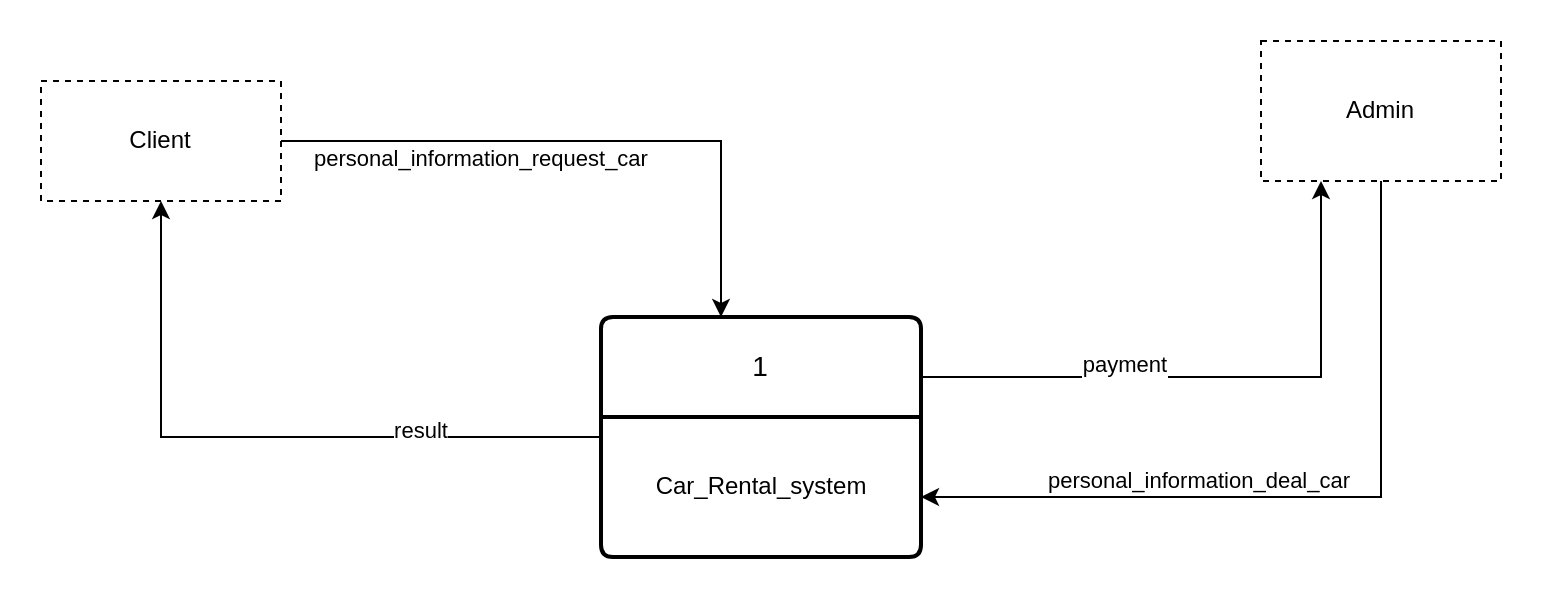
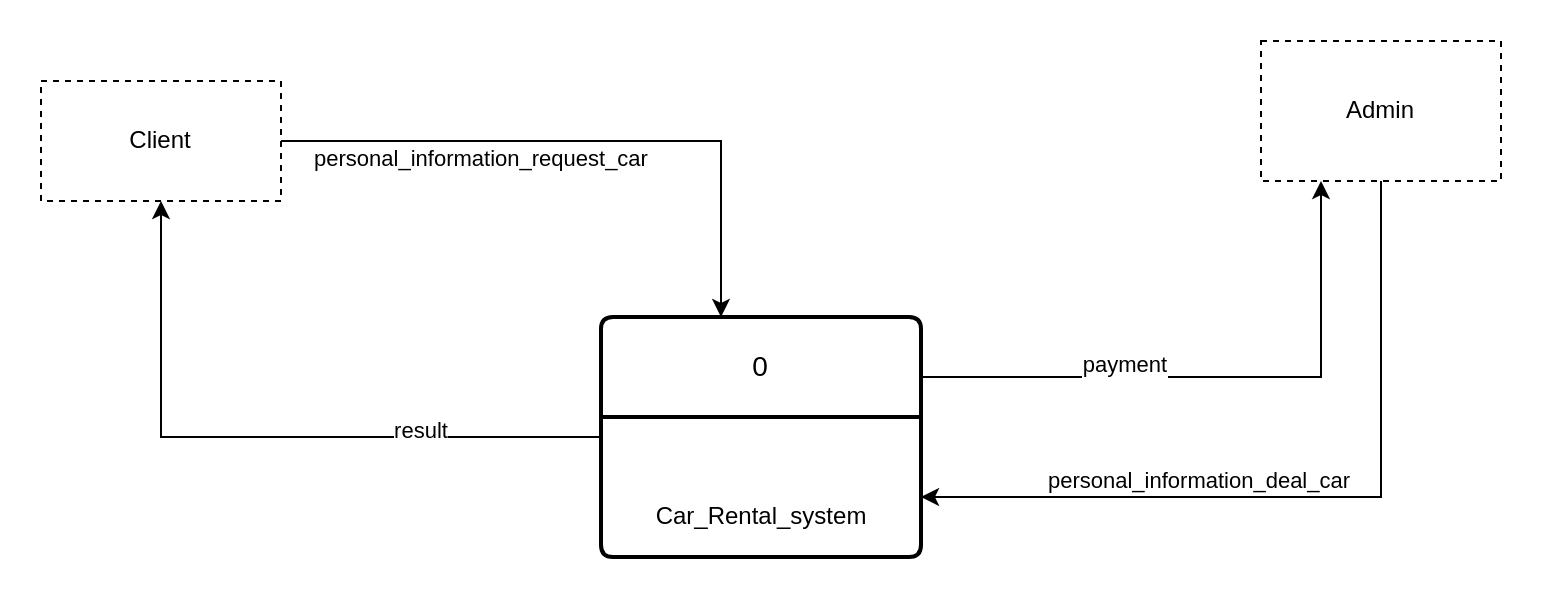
(761, 367) -> (761, 367)
(761, 487) -> (761, 517)
